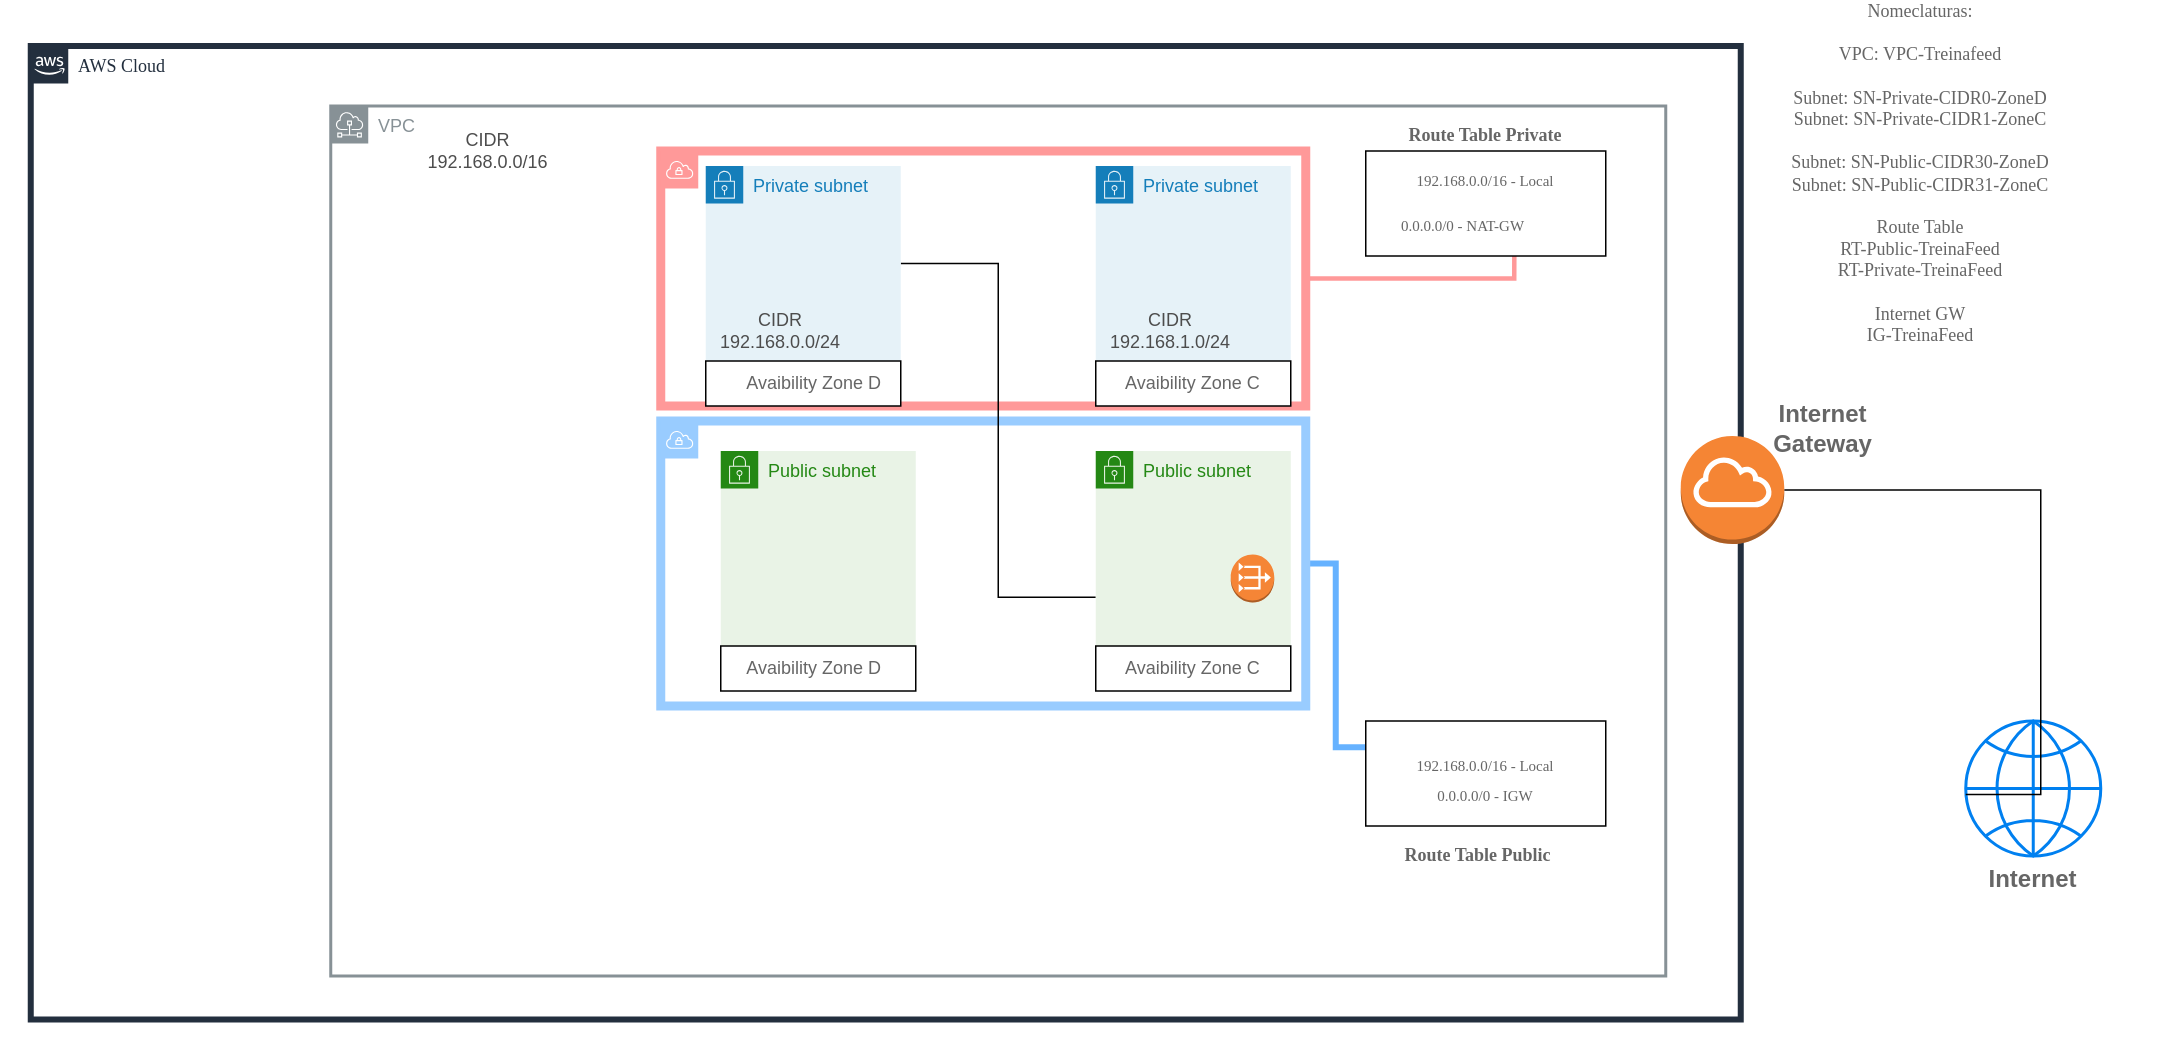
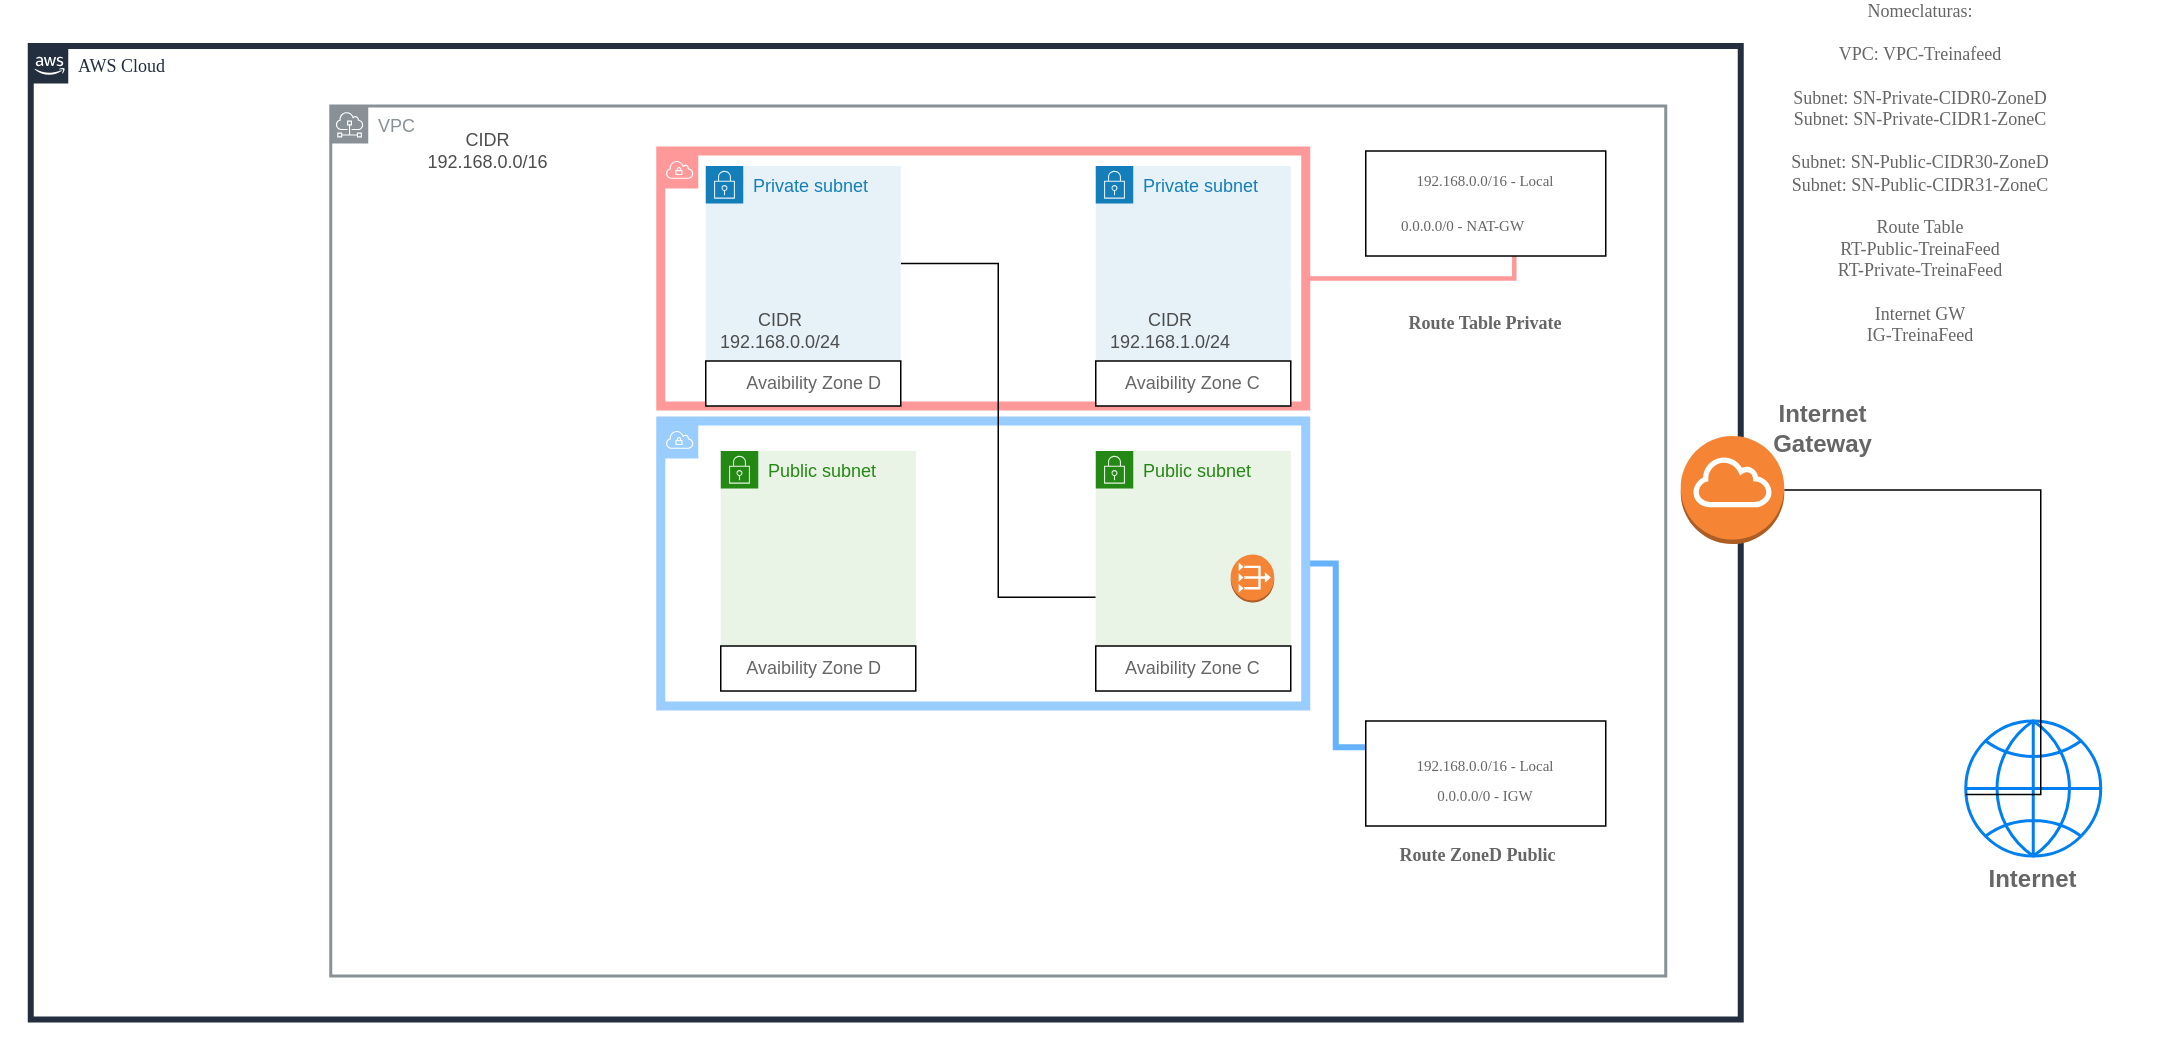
(1486, 136) -> (1486, 323)
(1478, 856) -> (1478, 856)
